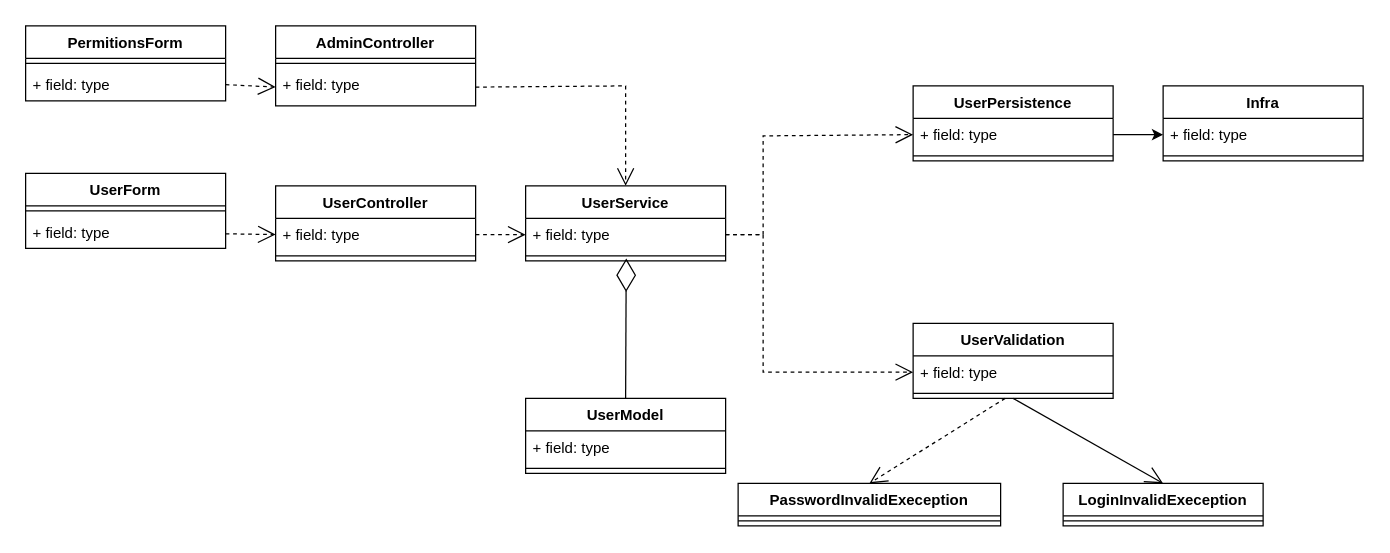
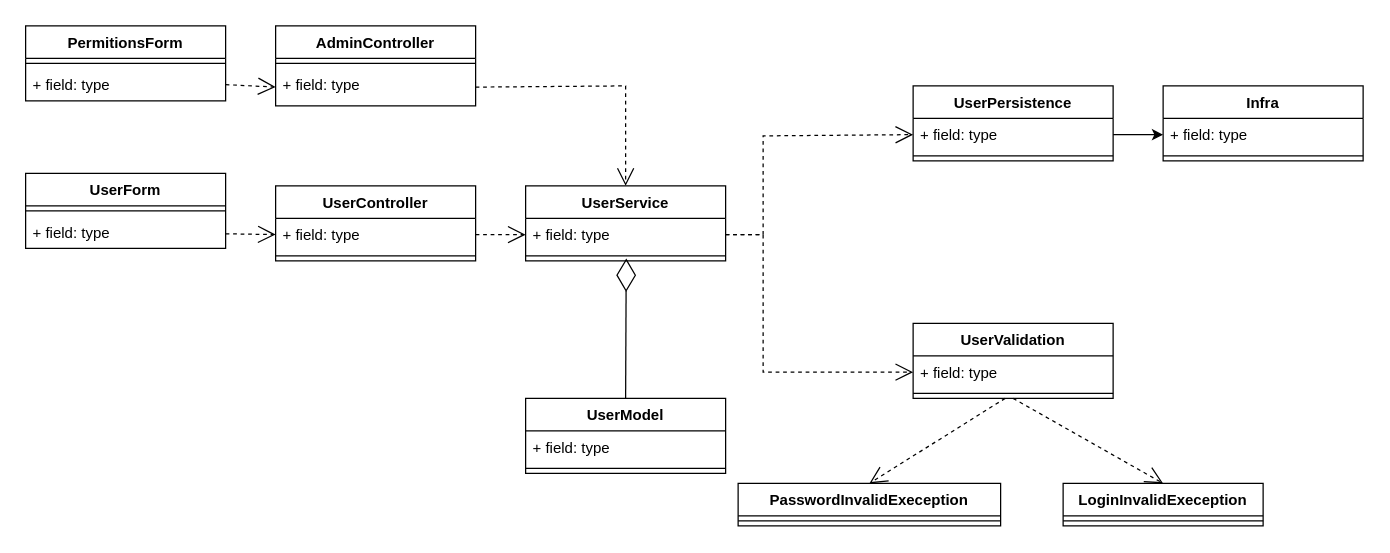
(1087, 440) -> (1087, 440)
